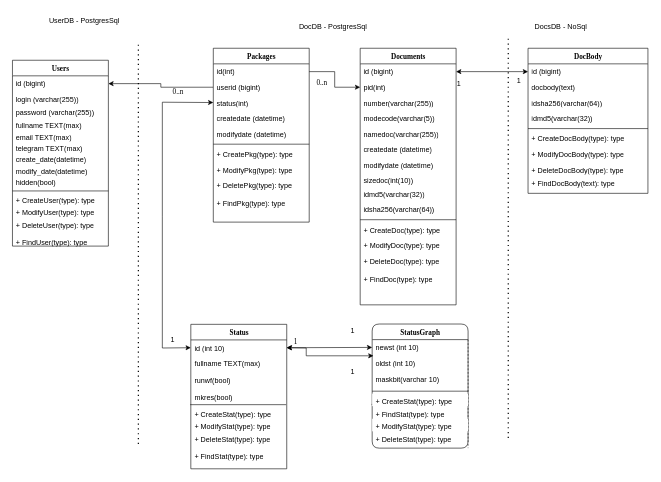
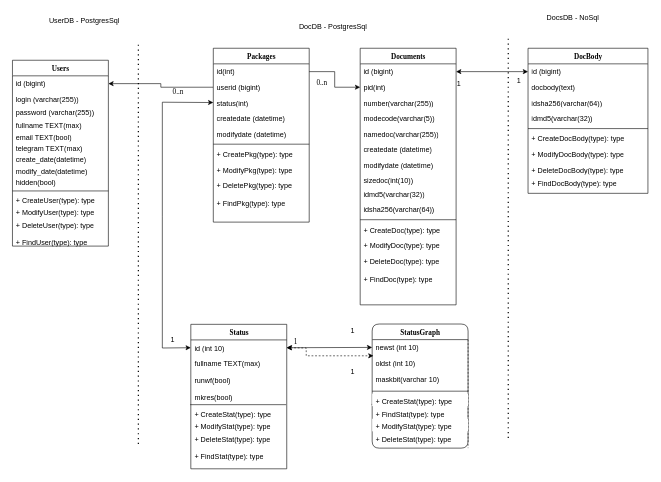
(561, 27) -> (573, 18)
(43, 138) -> (44, 138)
(579, 184) -> (579, 184)
(334, 356) -> (334, 356)
